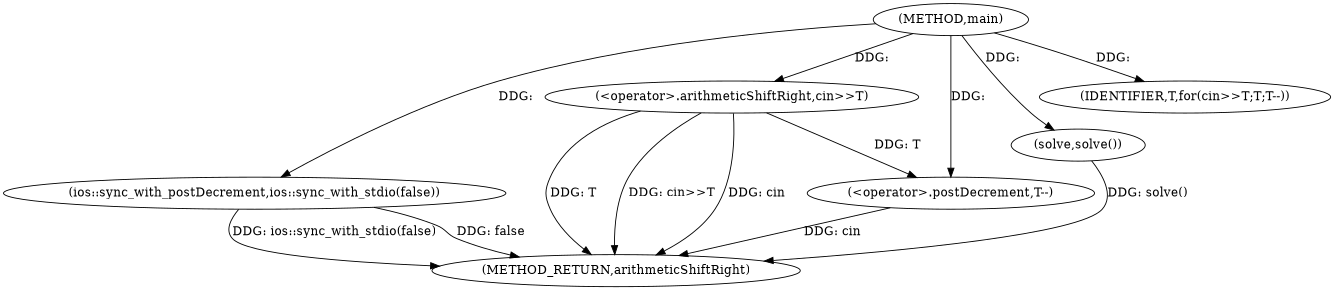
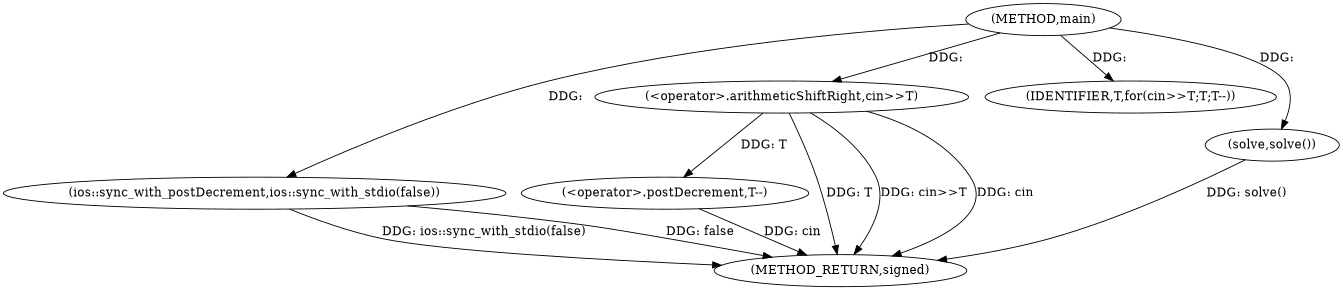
(951, 102) -> none
(616, 271) -> (840, 271)
